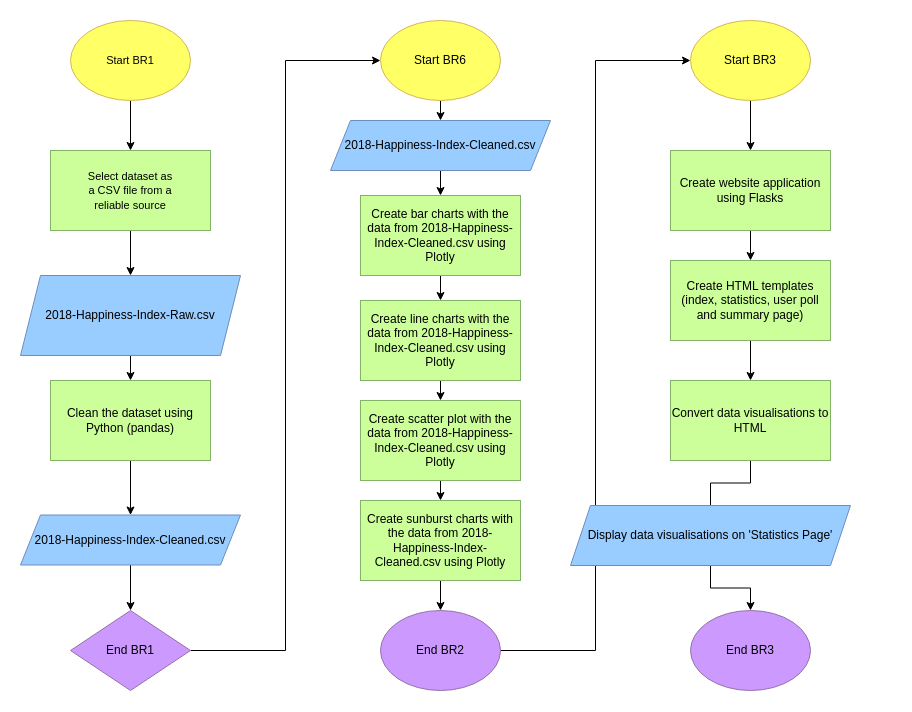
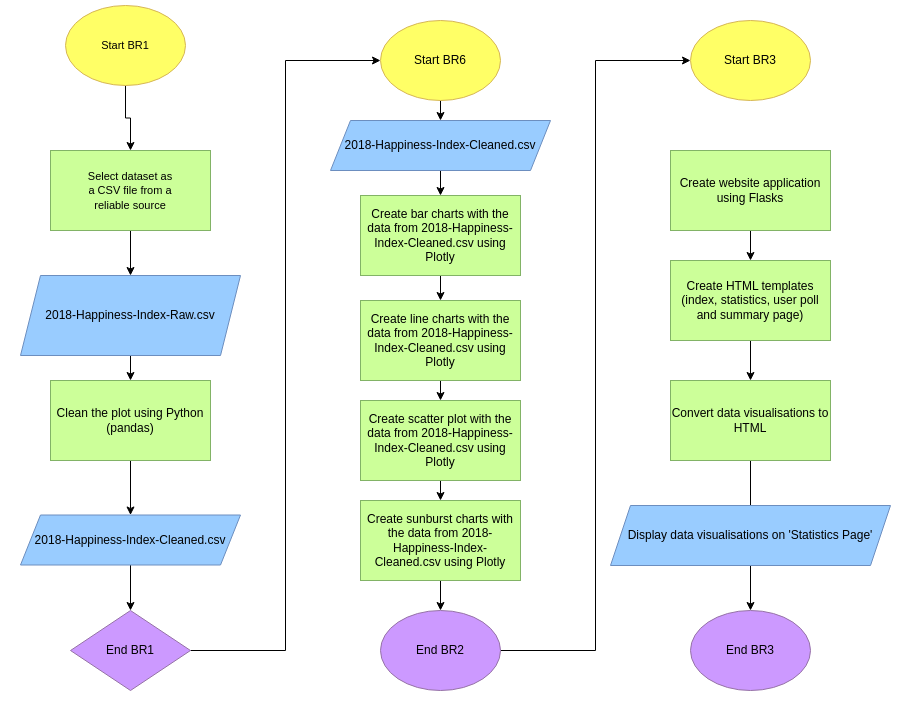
(131, 61) -> (126, 46)
(751, 122) -> none
(131, 421) -> (131, 421)
(711, 536) -> (751, 536)
